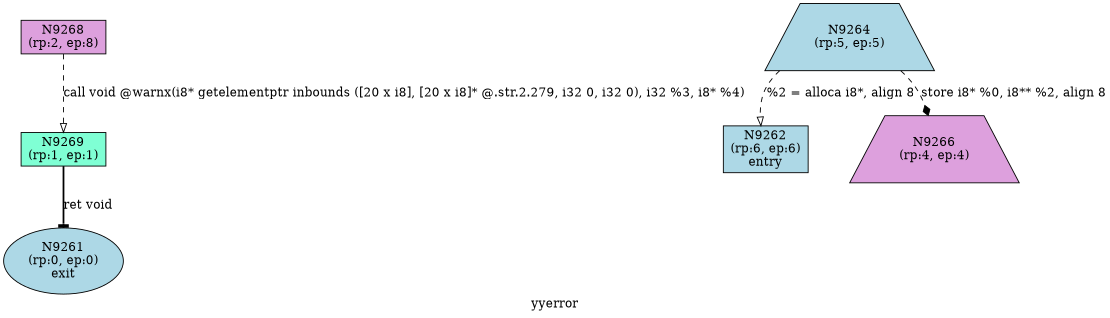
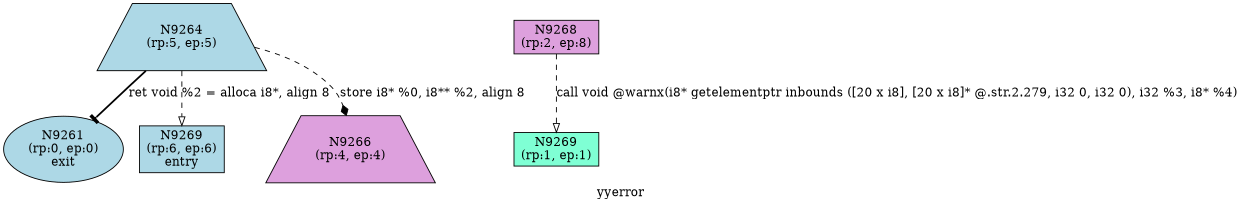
(766, 149) -> (182, 149)
(63, 195) -> (121, 94)
